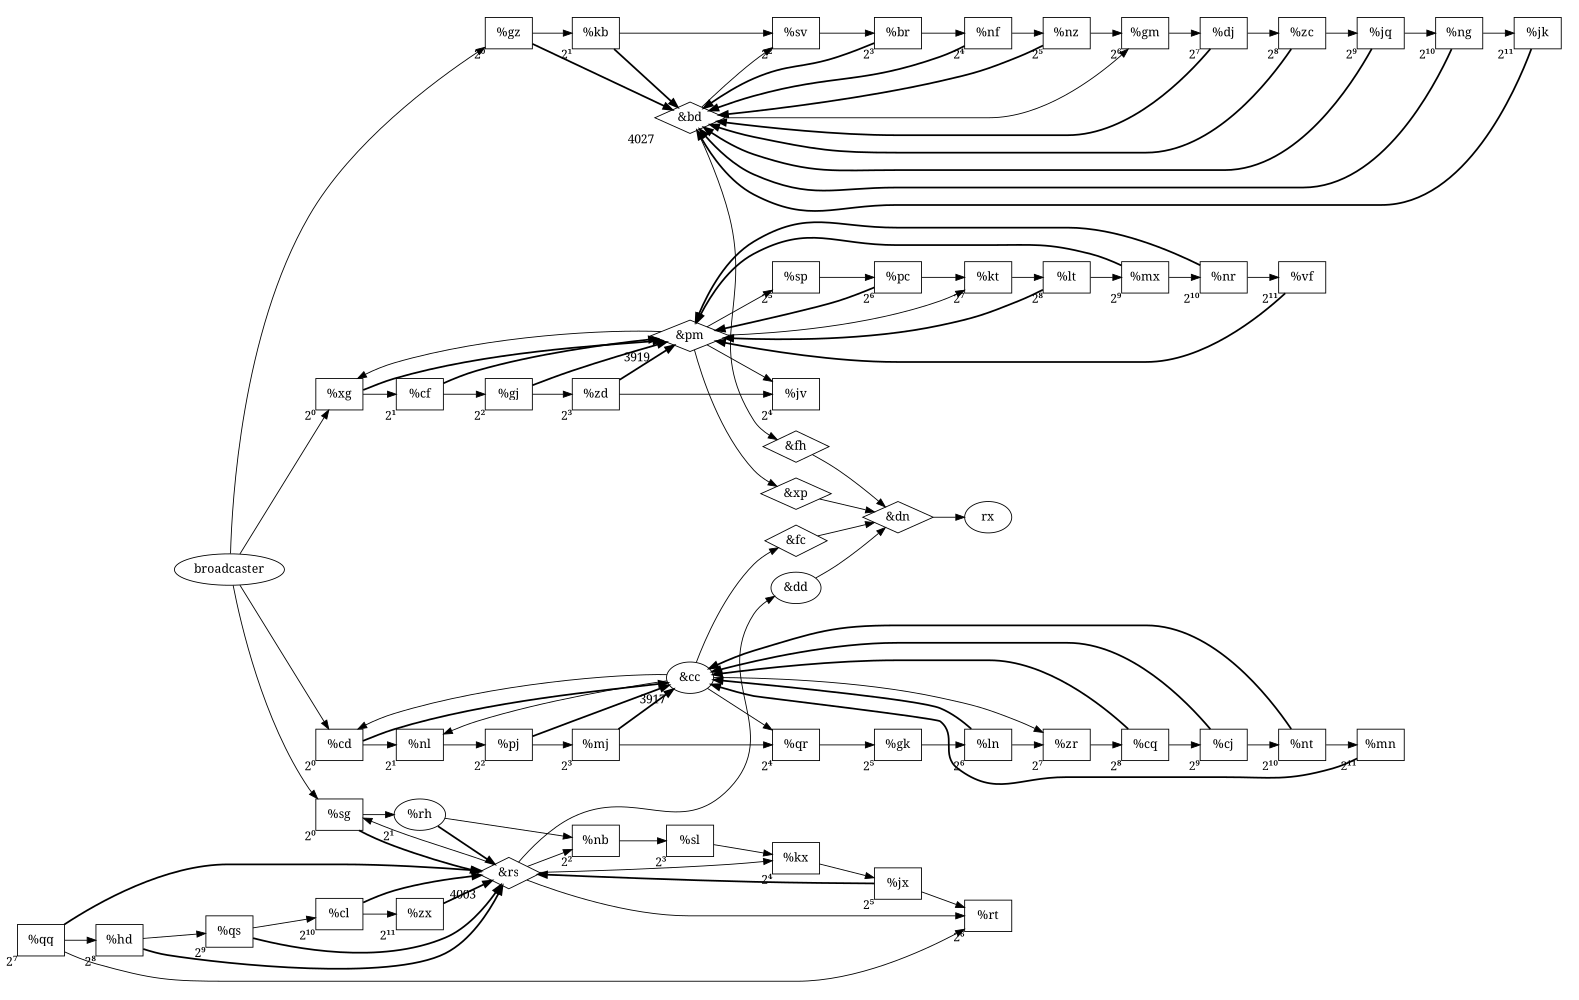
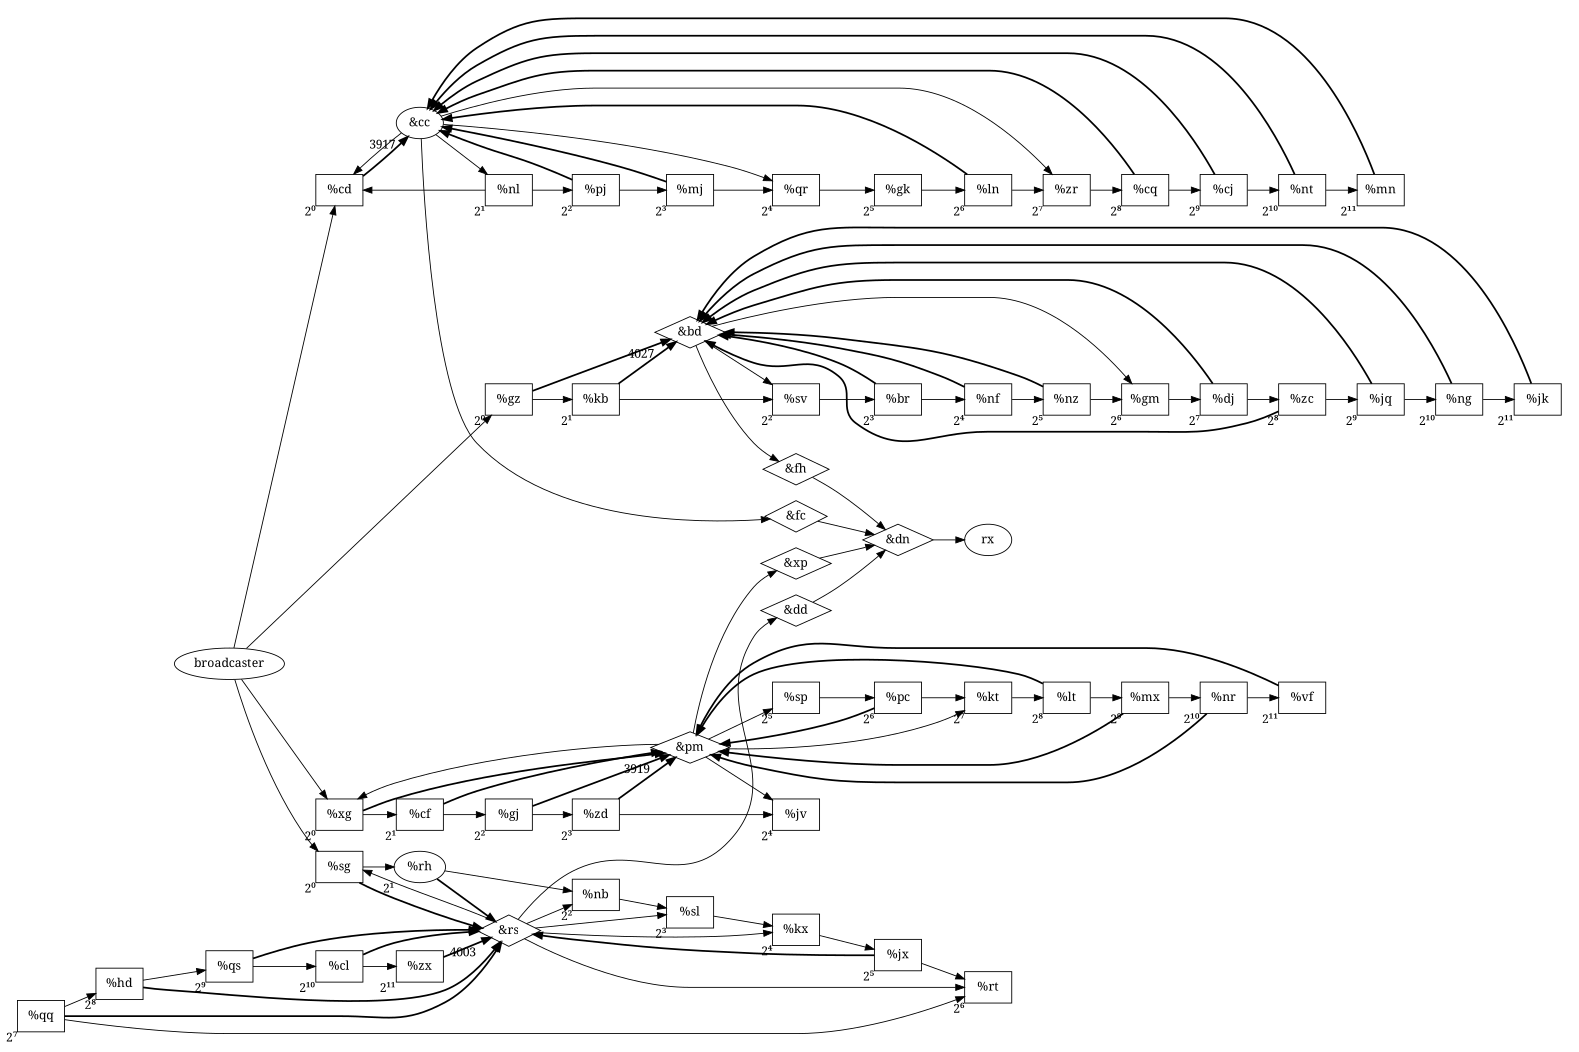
(796, 588) -> (796, 611)
(375, 745) -> (431, 190)
none -> (596, 922)
